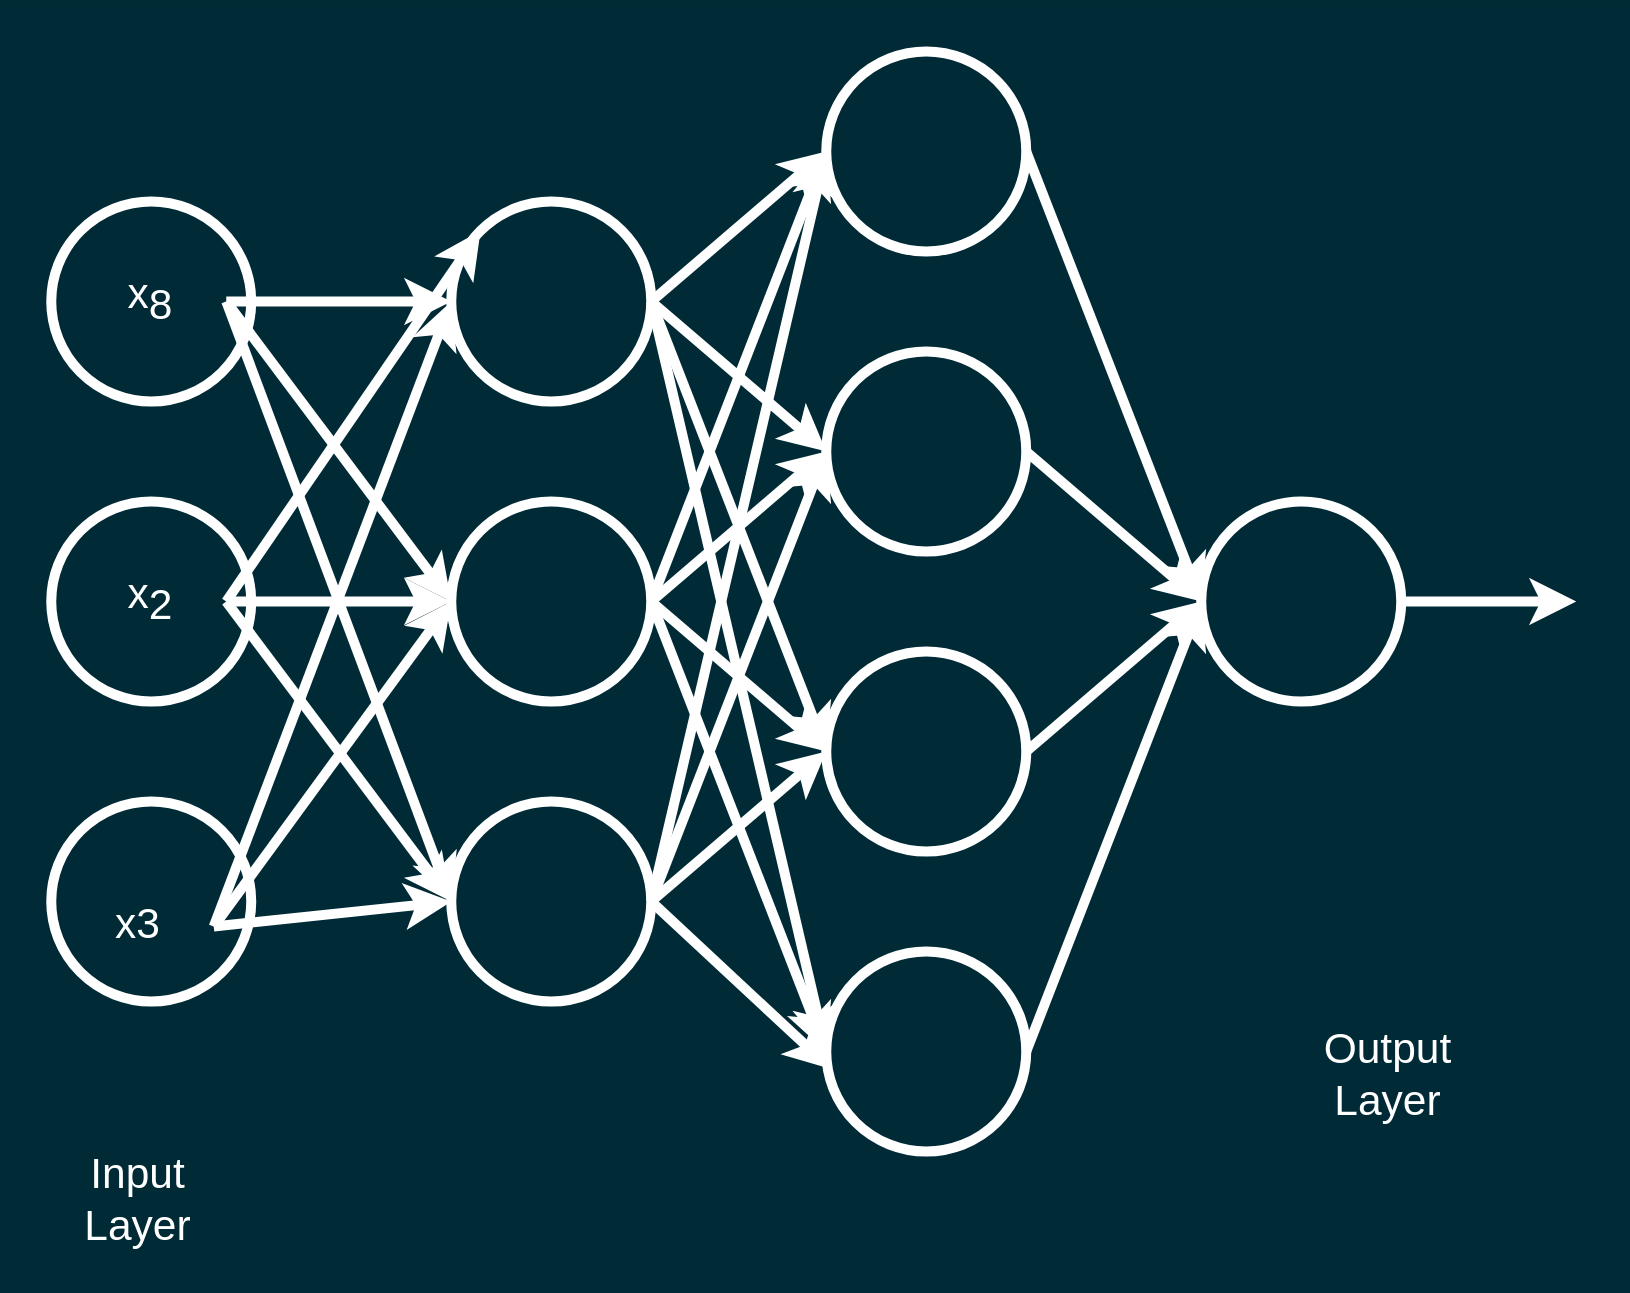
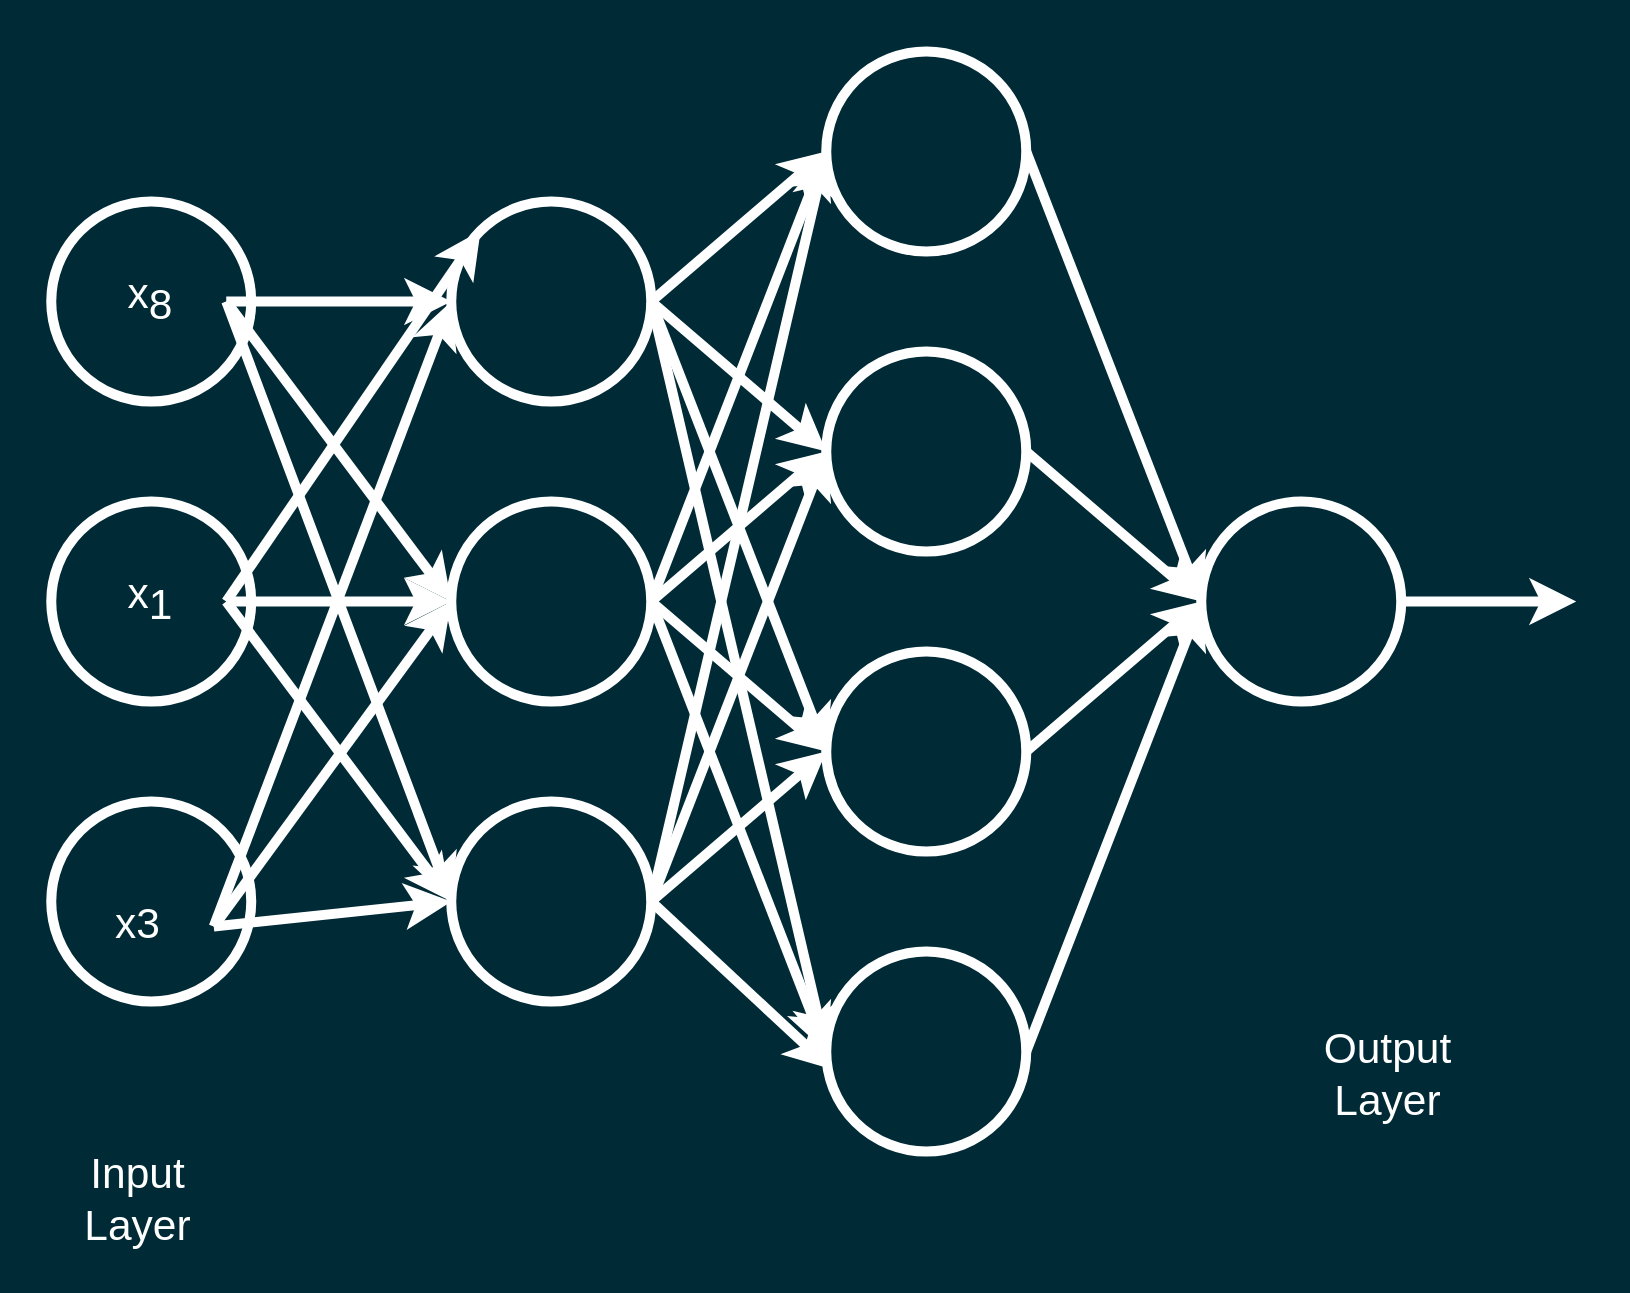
(151, 601) -> (151, 601)
